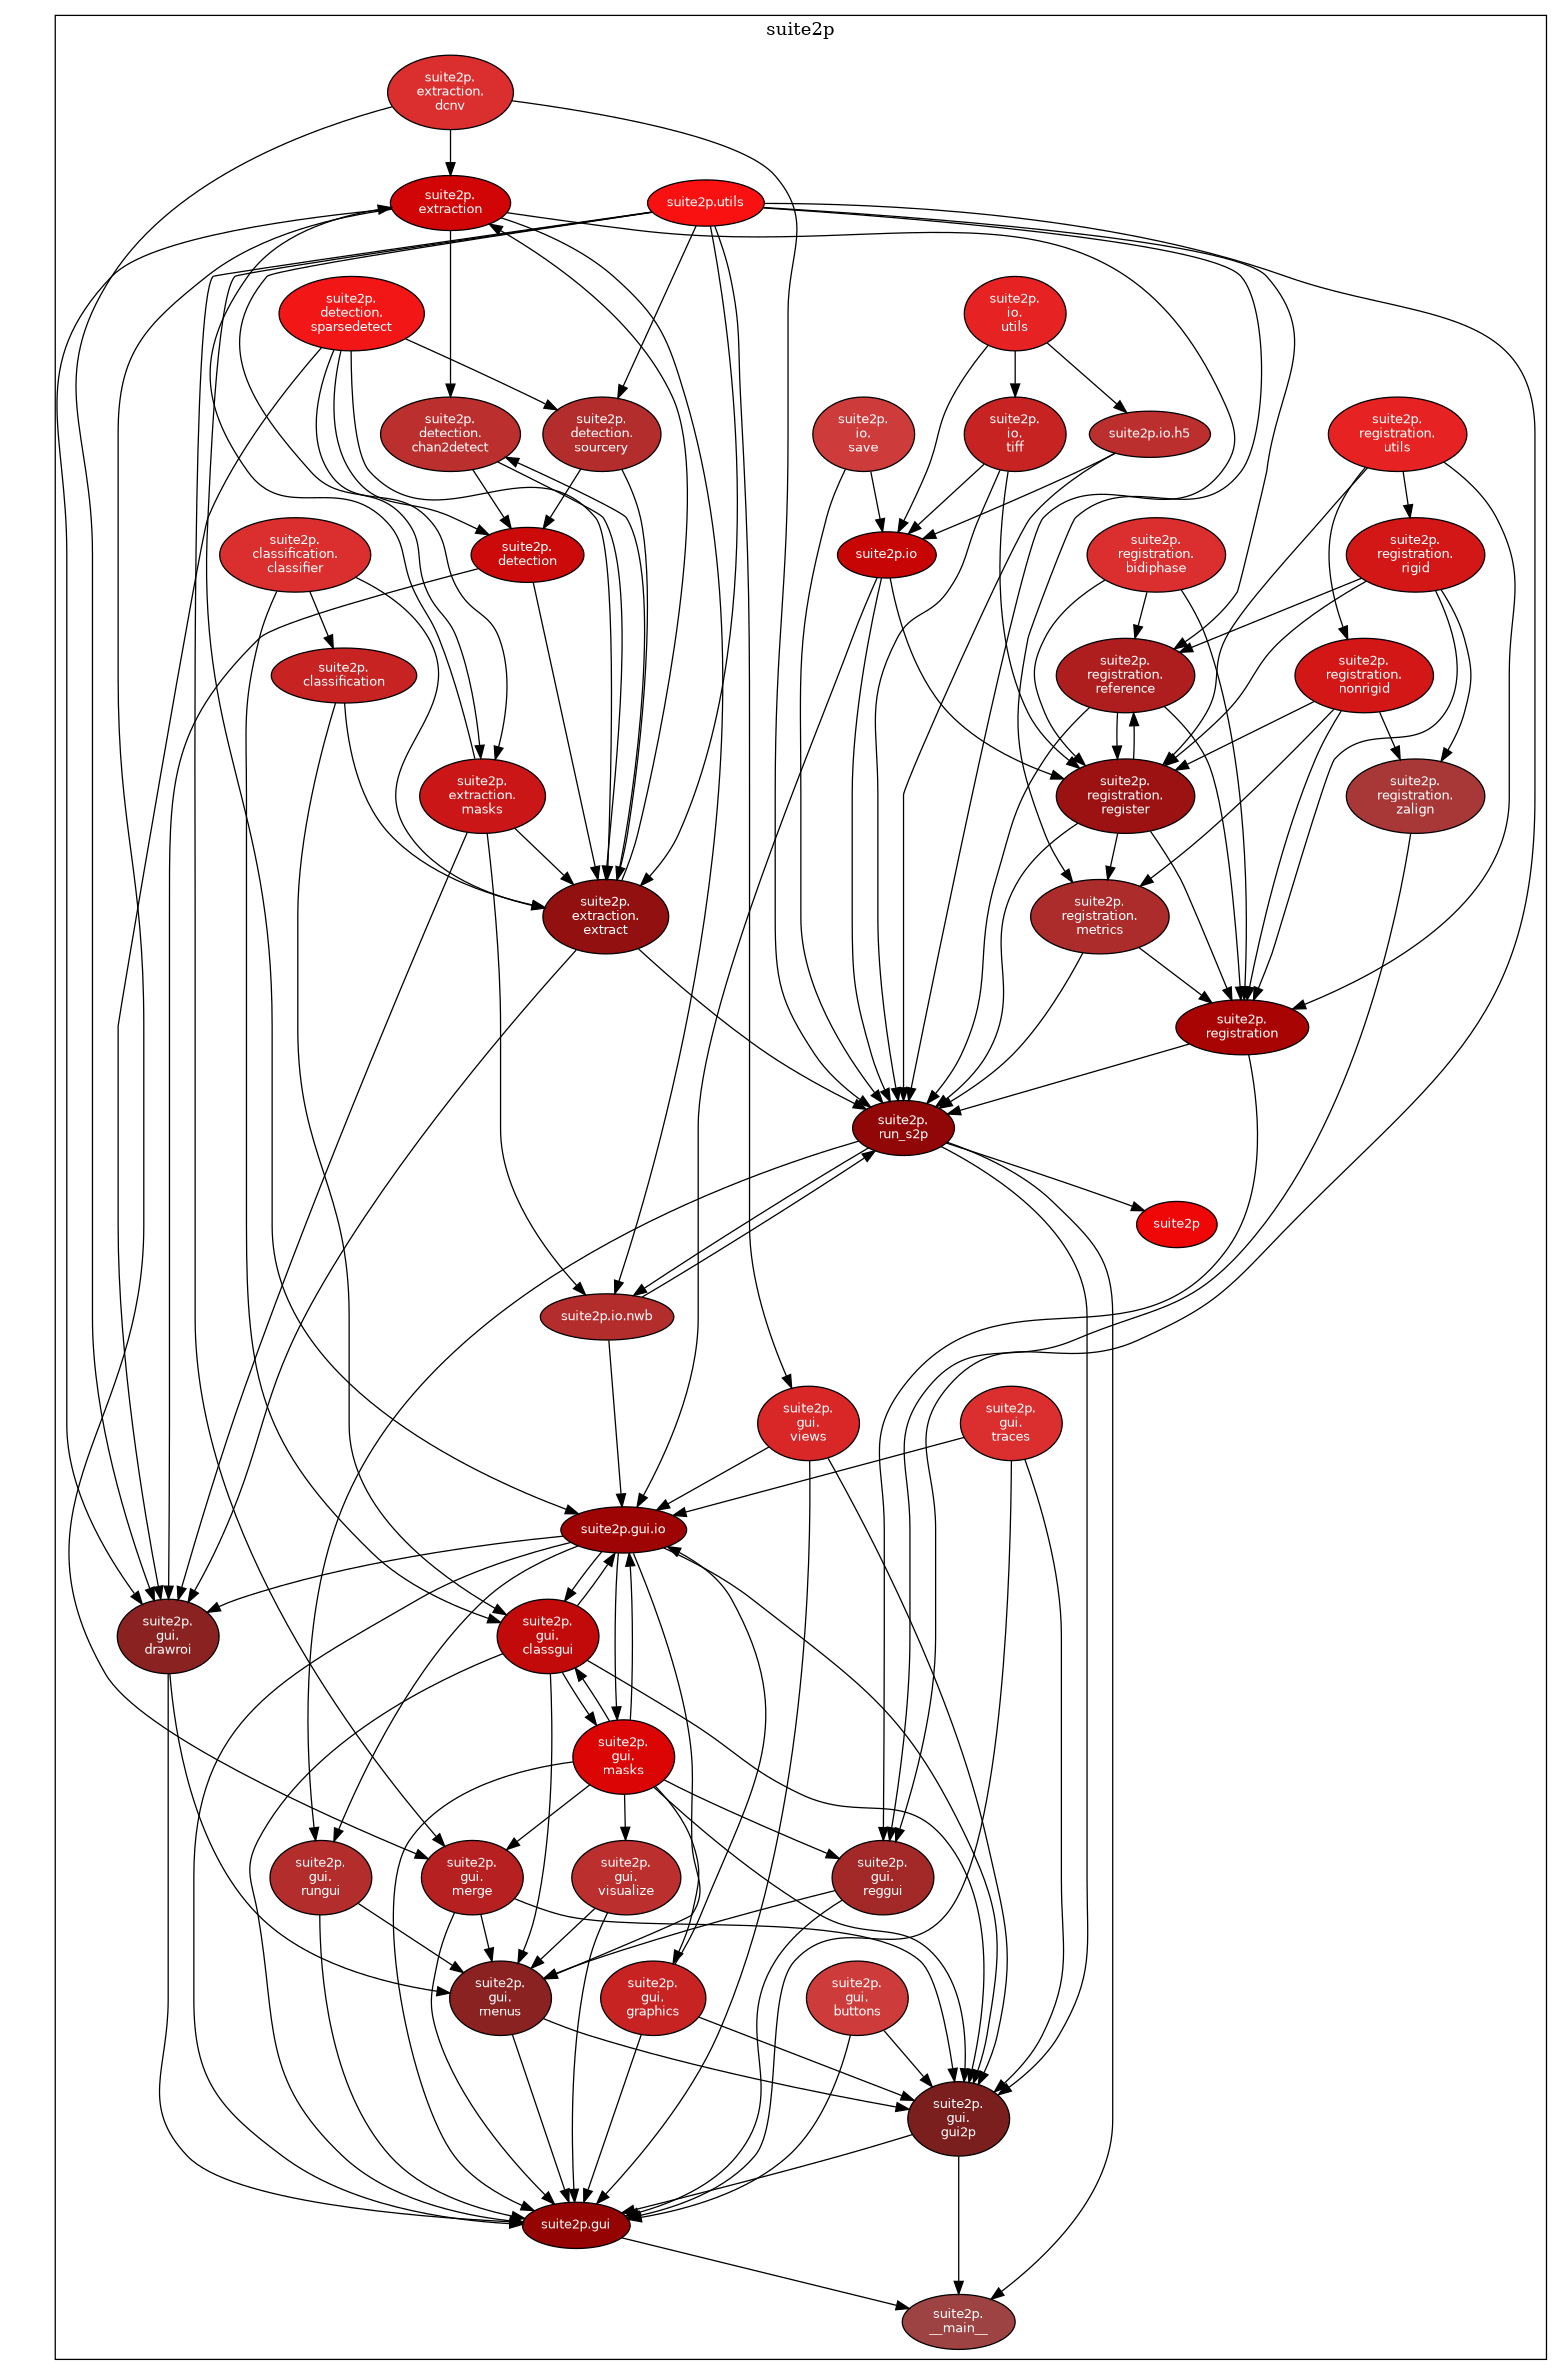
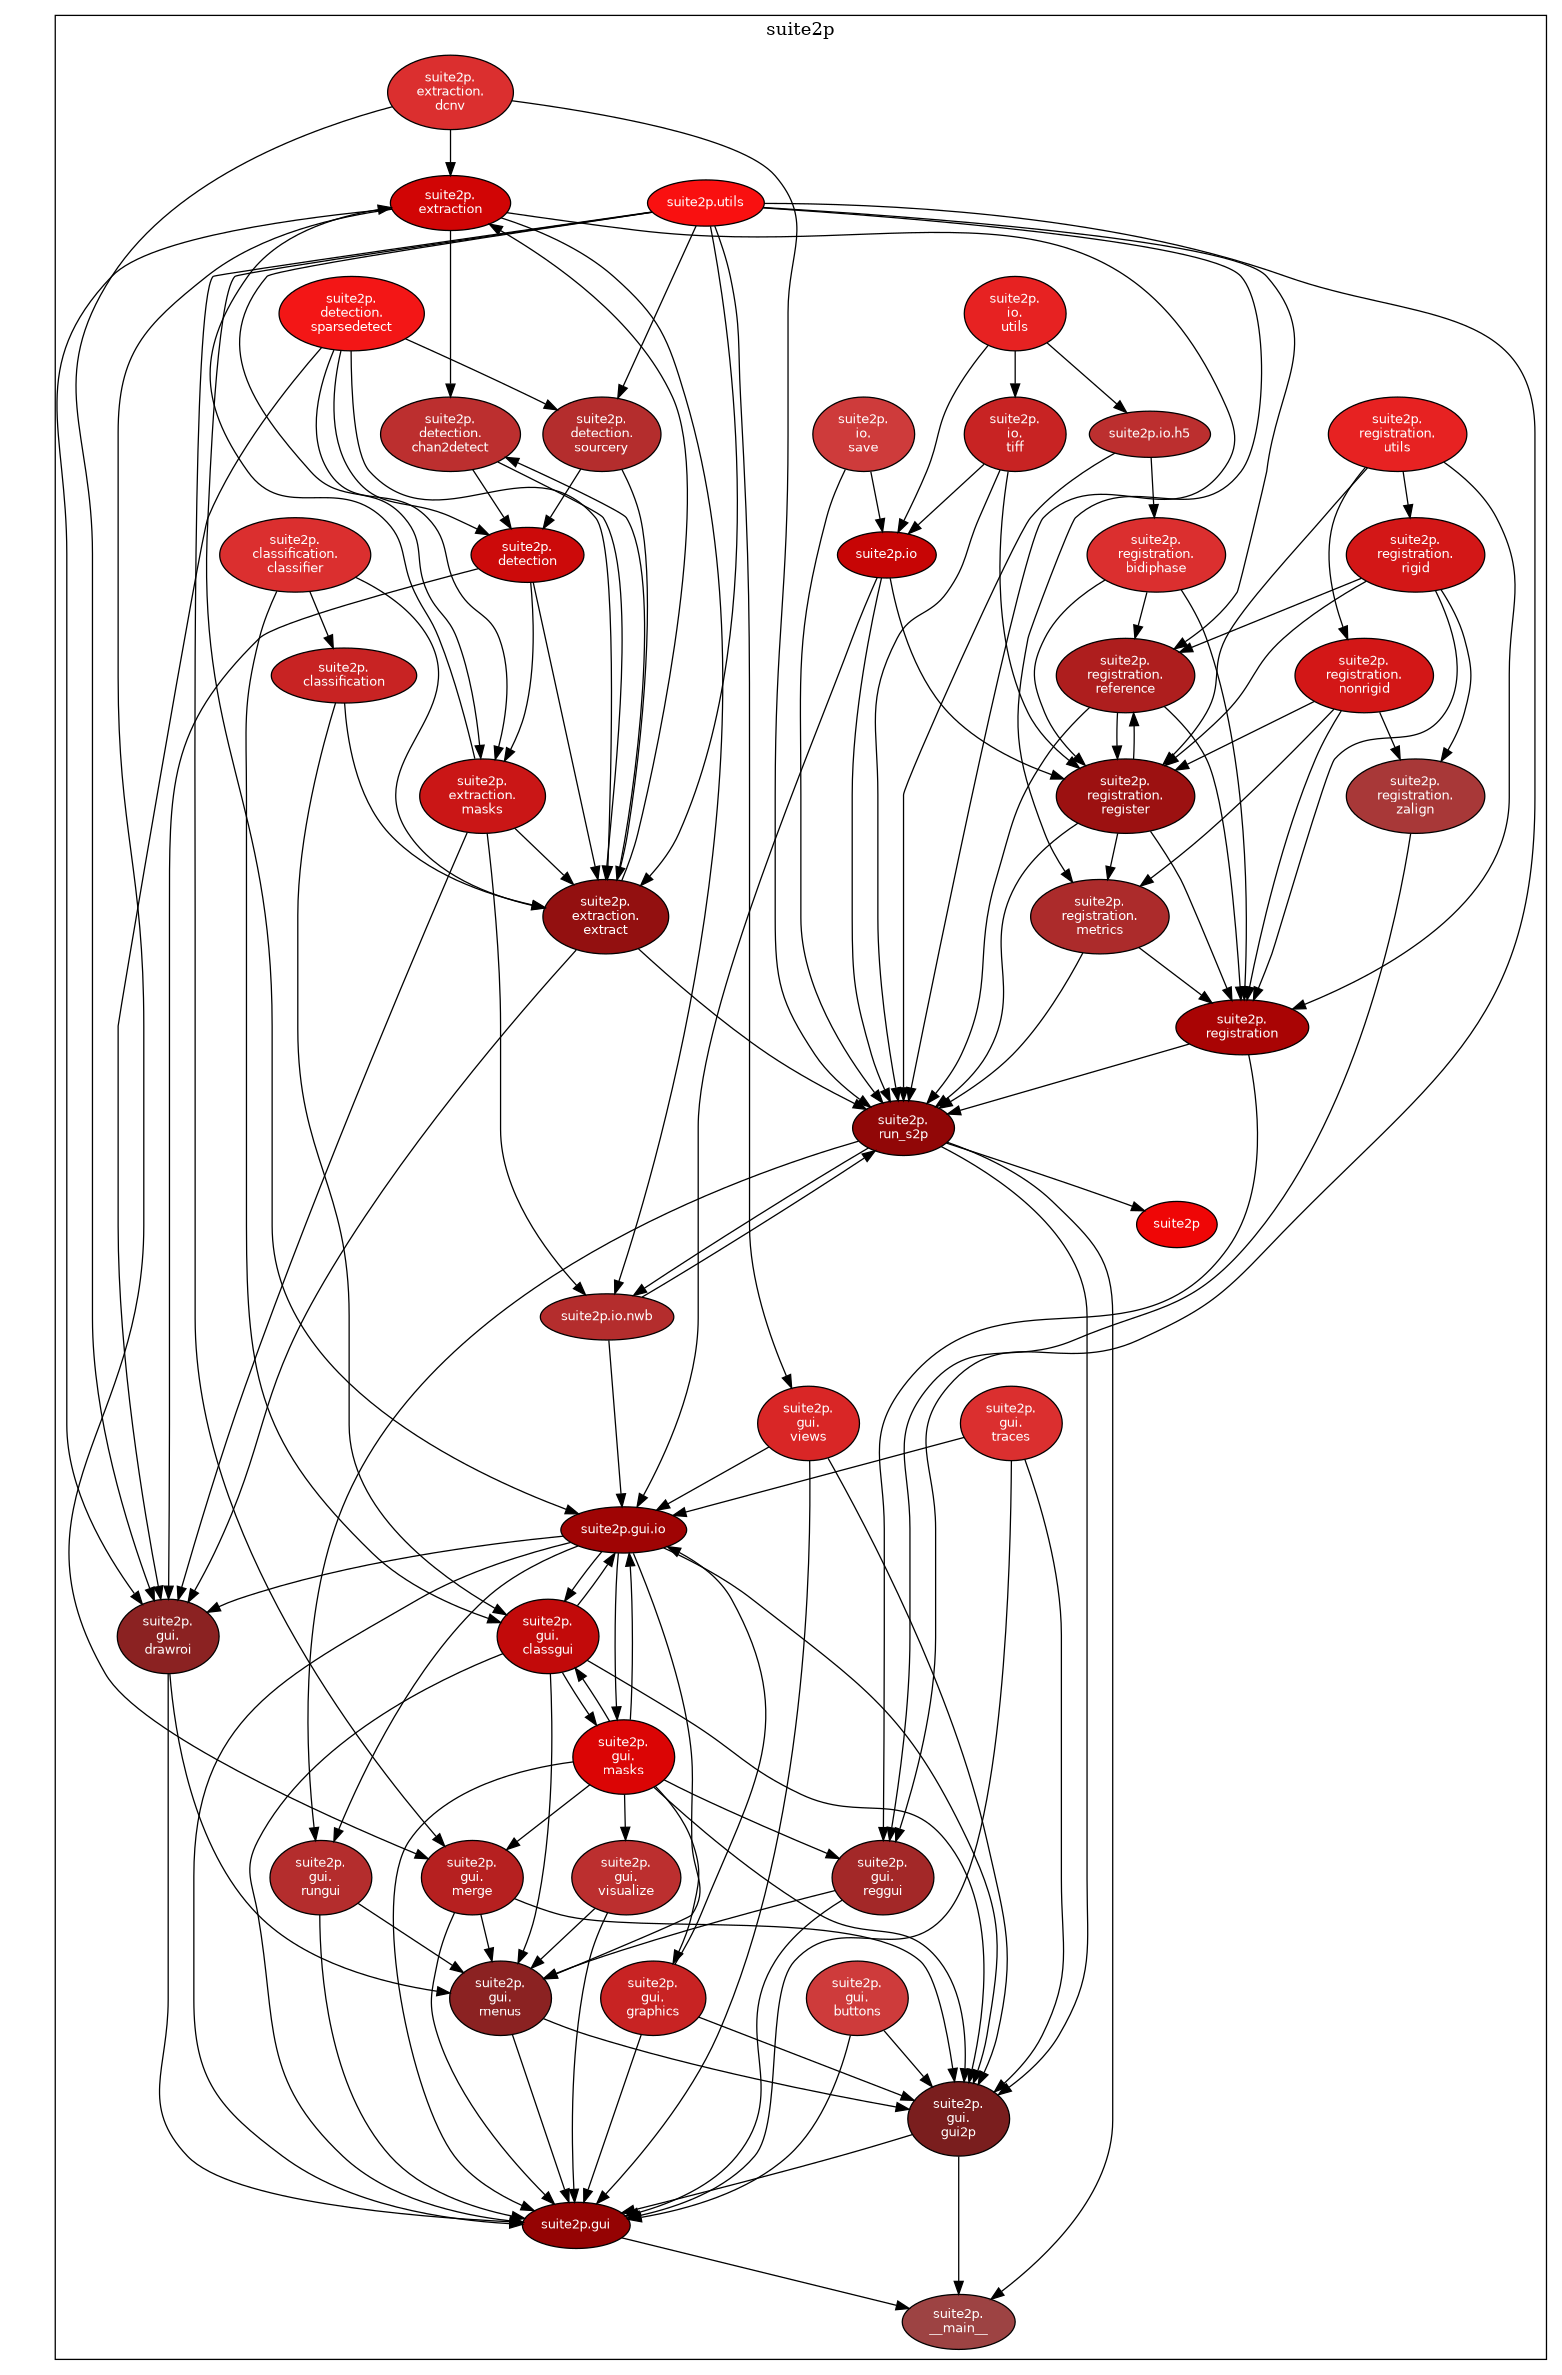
(1026, 495) -> (1152, 481)
none -> (532, 667)
